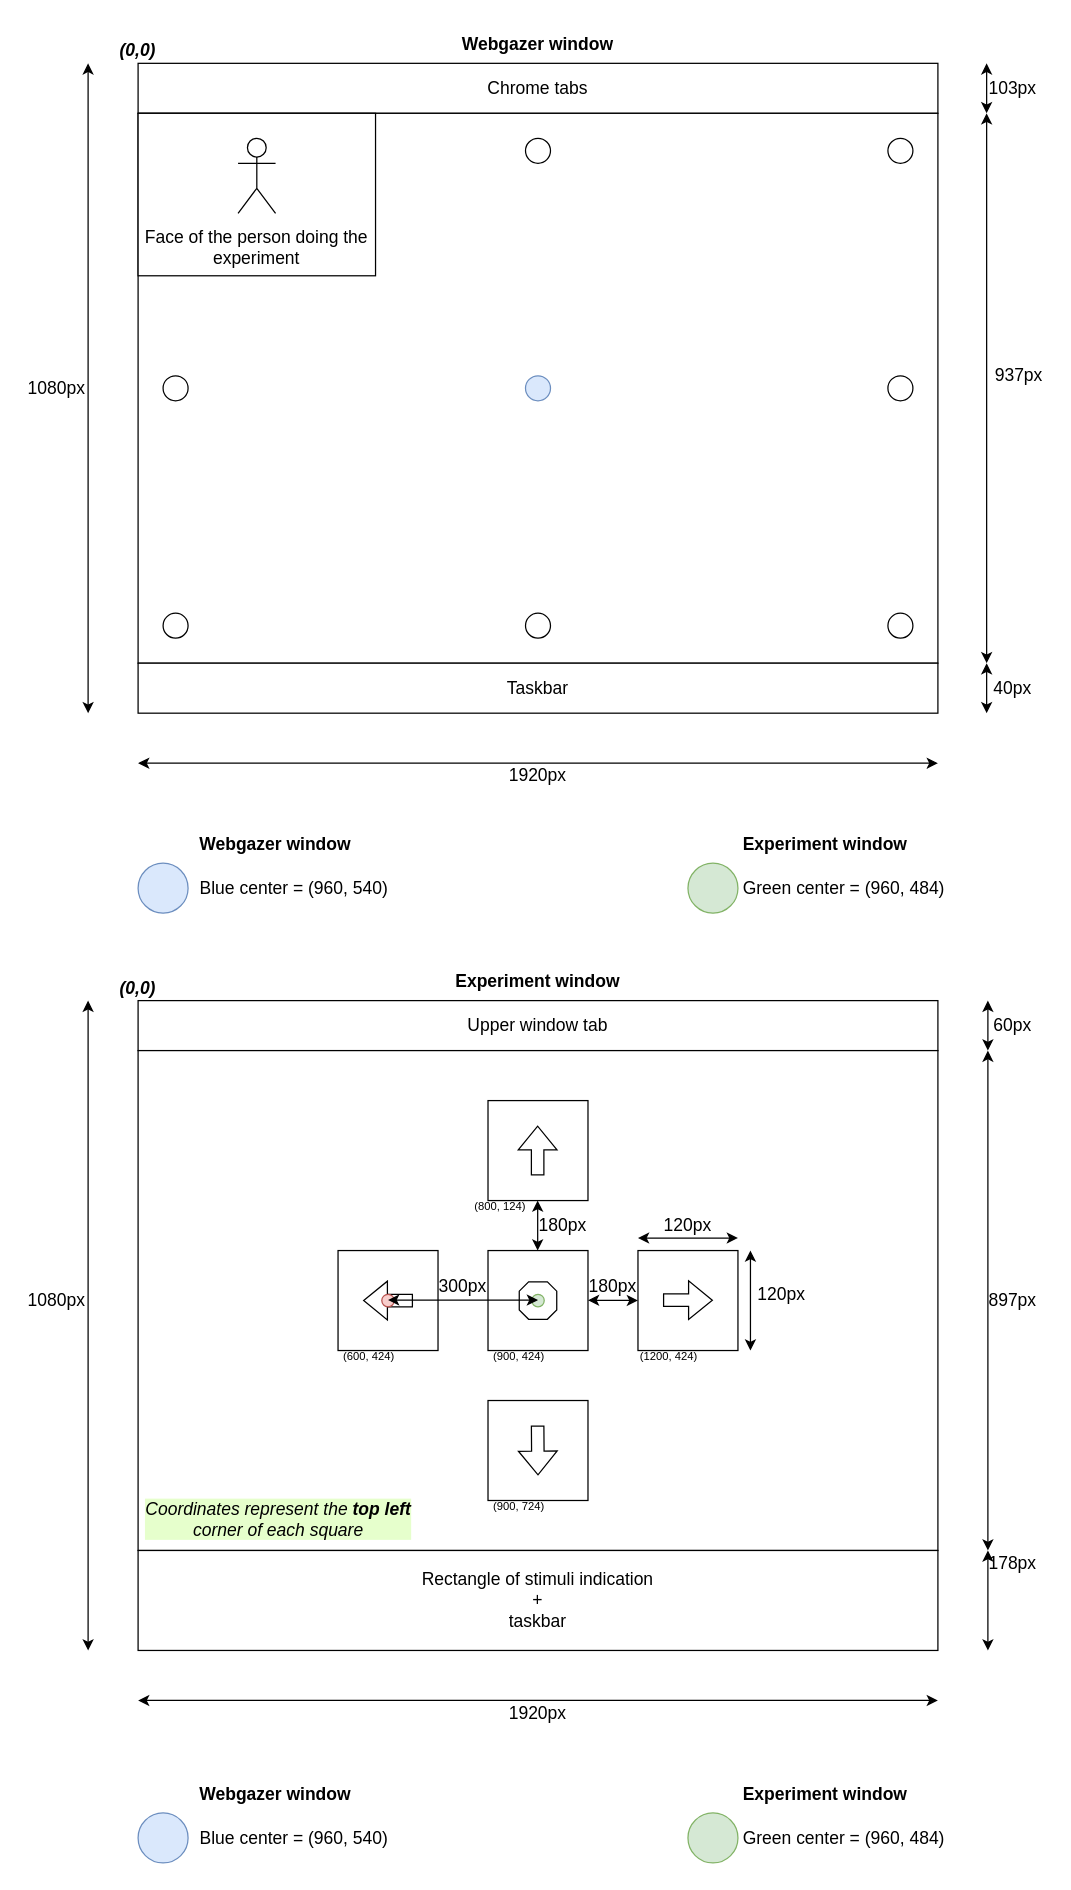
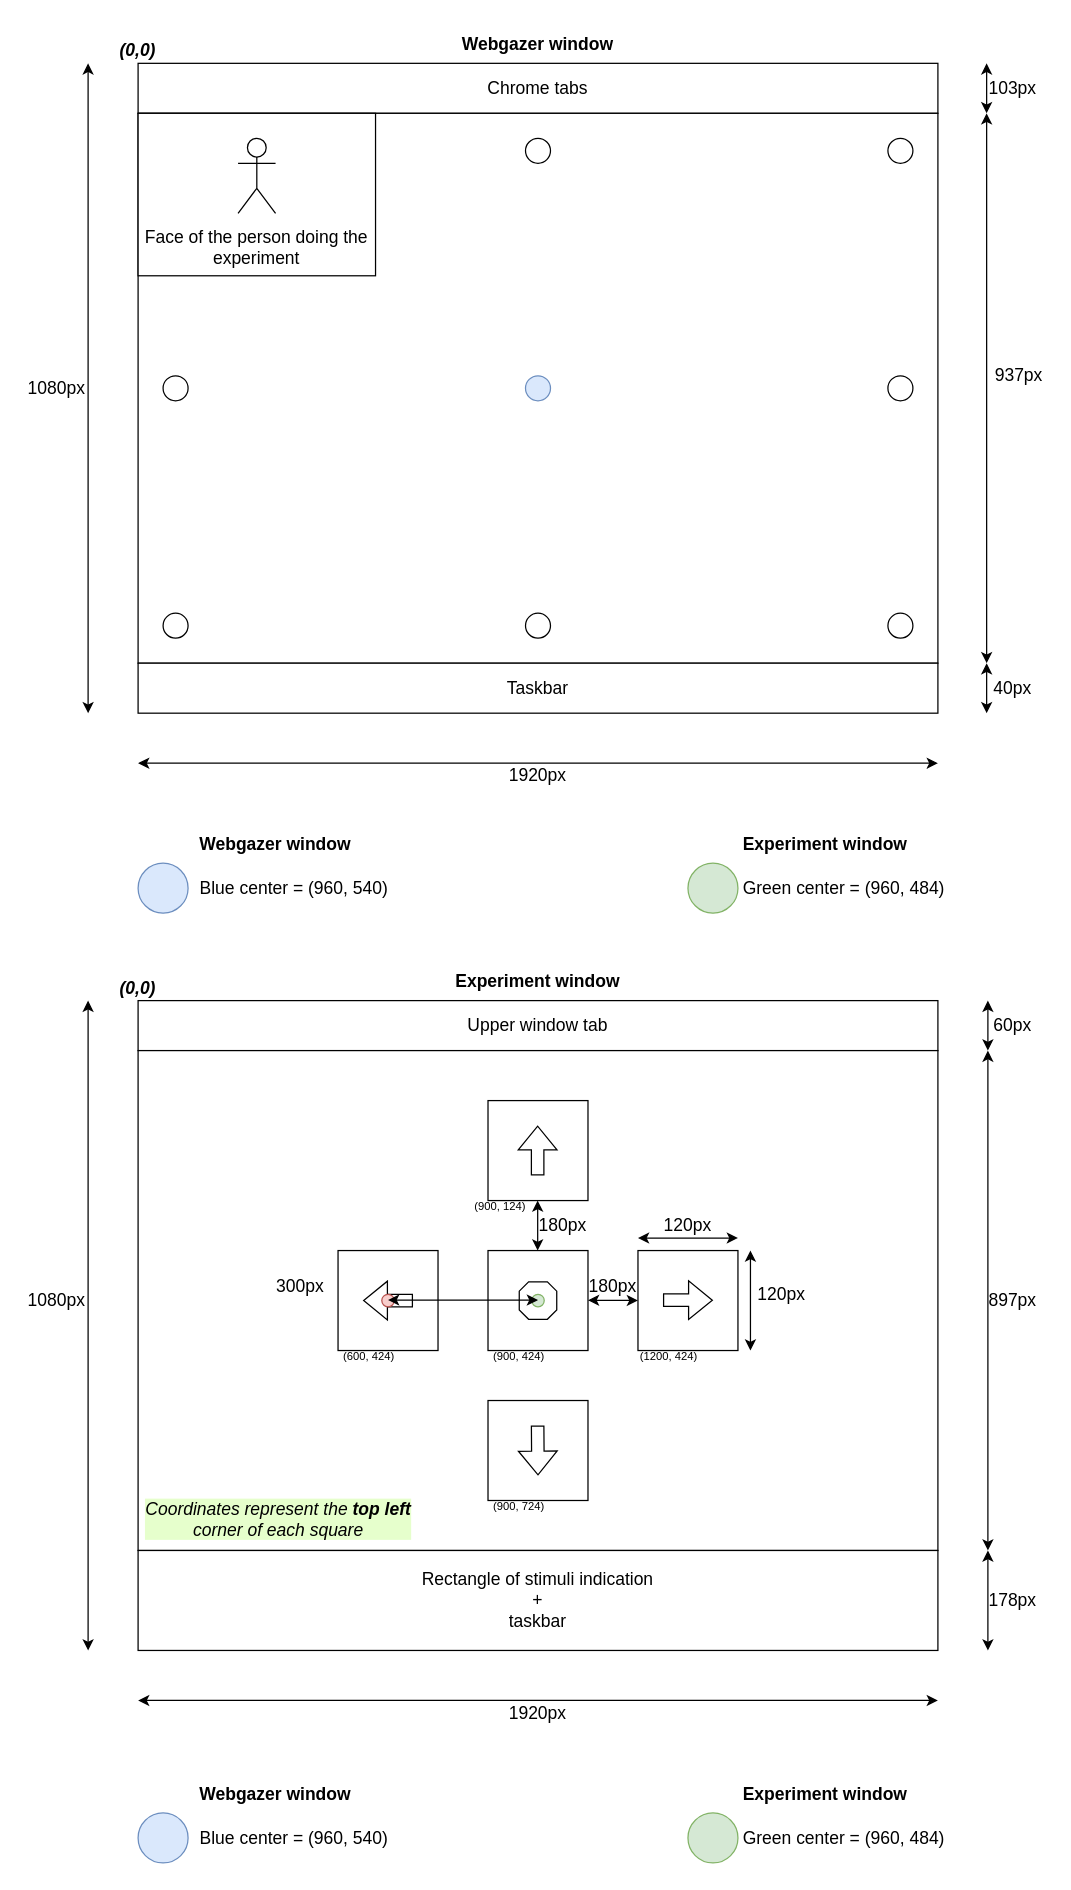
(501, 1207) -> (501, 1207)
(463, 1287) -> (301, 1287)
(1013, 1563) -> (1013, 1601)
